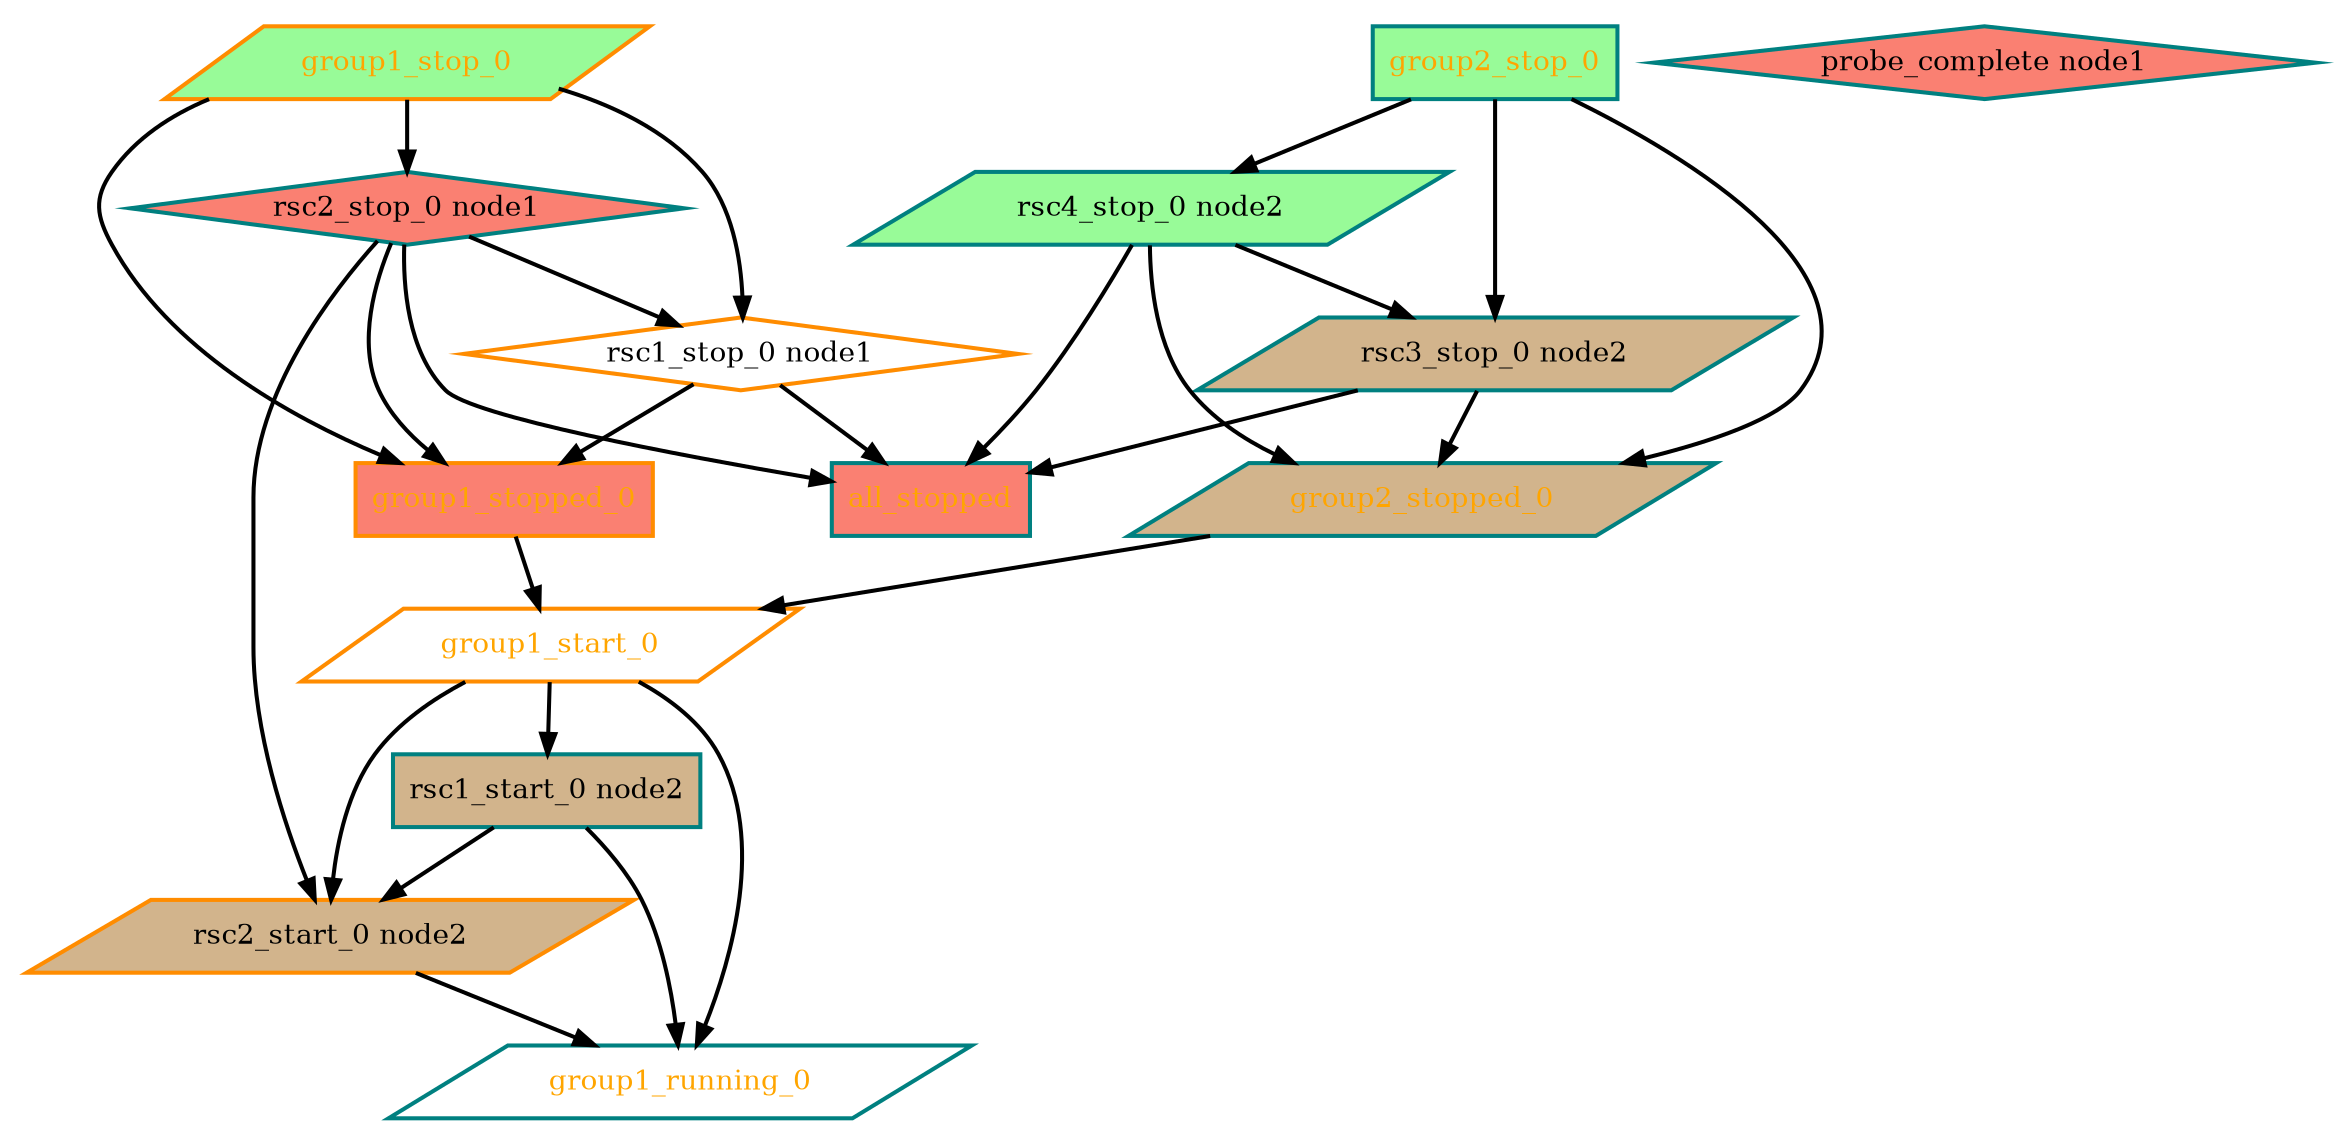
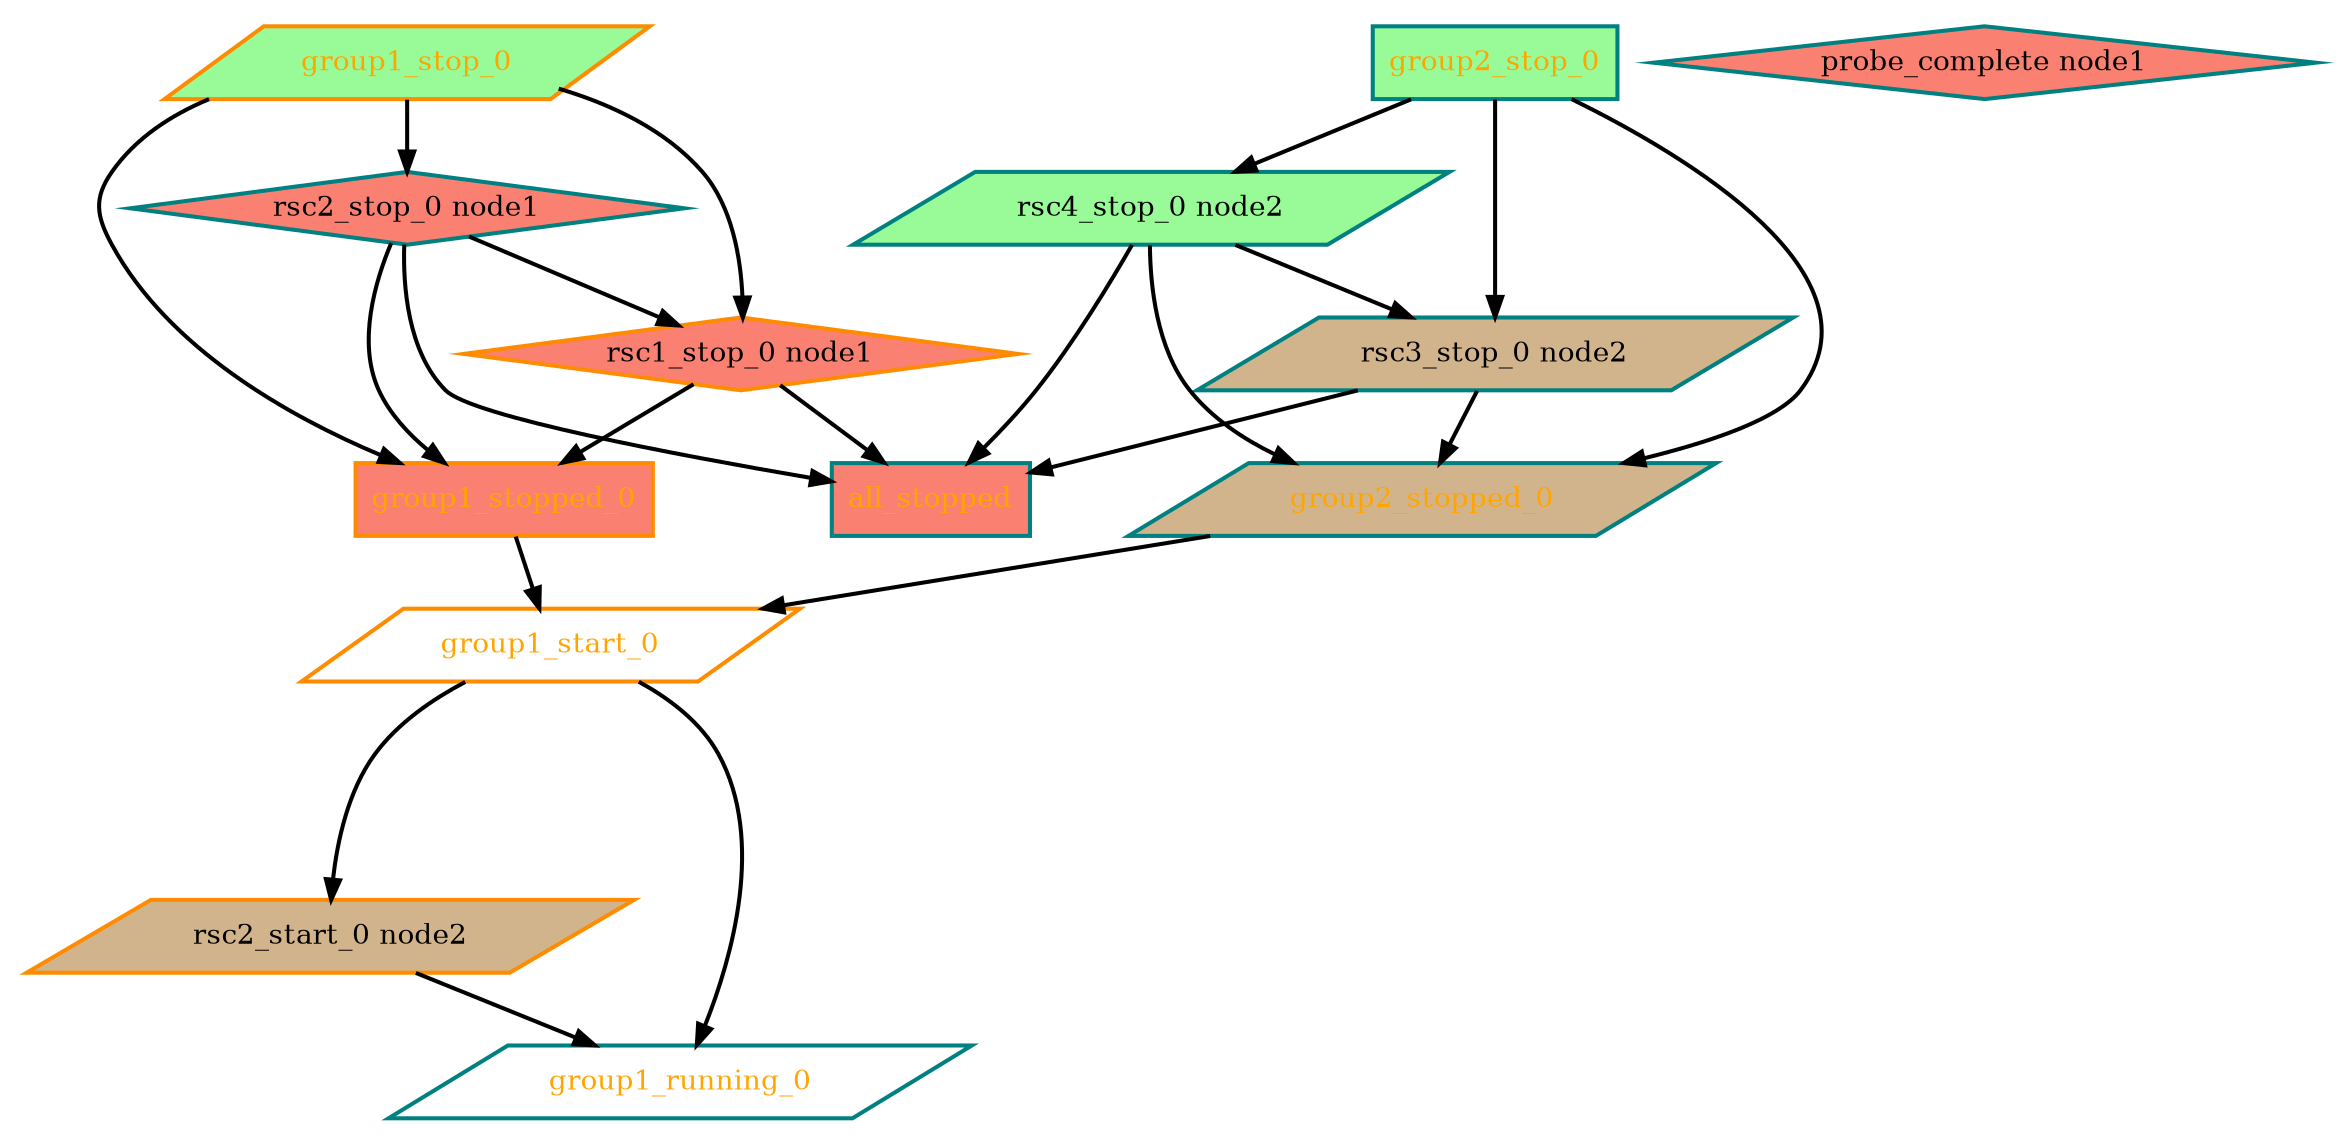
(741, 354) -> (741, 354)
(253, 547) -> none
(547, 791) -> none
